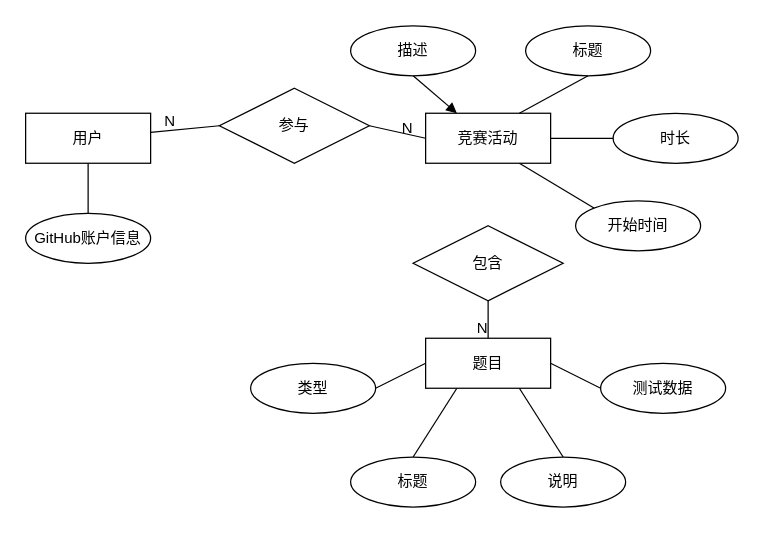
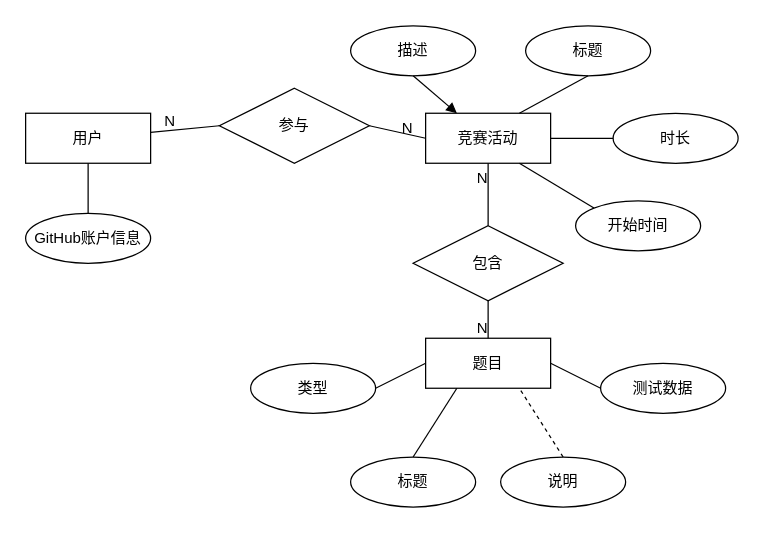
none -> (488, 194)
(541, 422) -> (541, 422)
